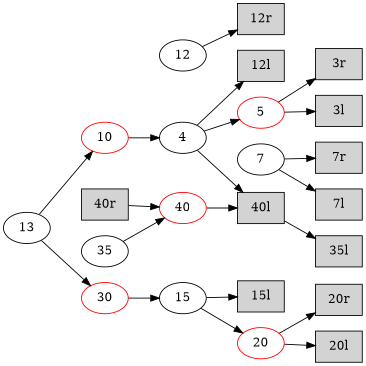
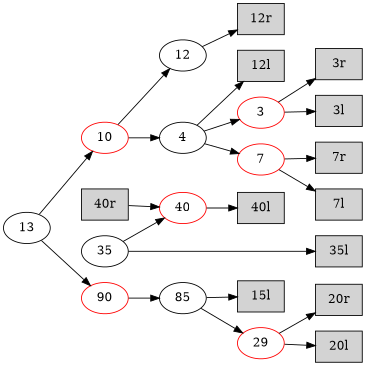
none -> (141, 100)
(261, 113) -> (261, 113)
(261, 159) -> (261, 159)
(217, 168) -> (218, 147)
(296, 228) -> (217, 251)
(105, 298) -> (105, 298)
(183, 298) -> (183, 298)
(261, 343) -> (261, 343)
